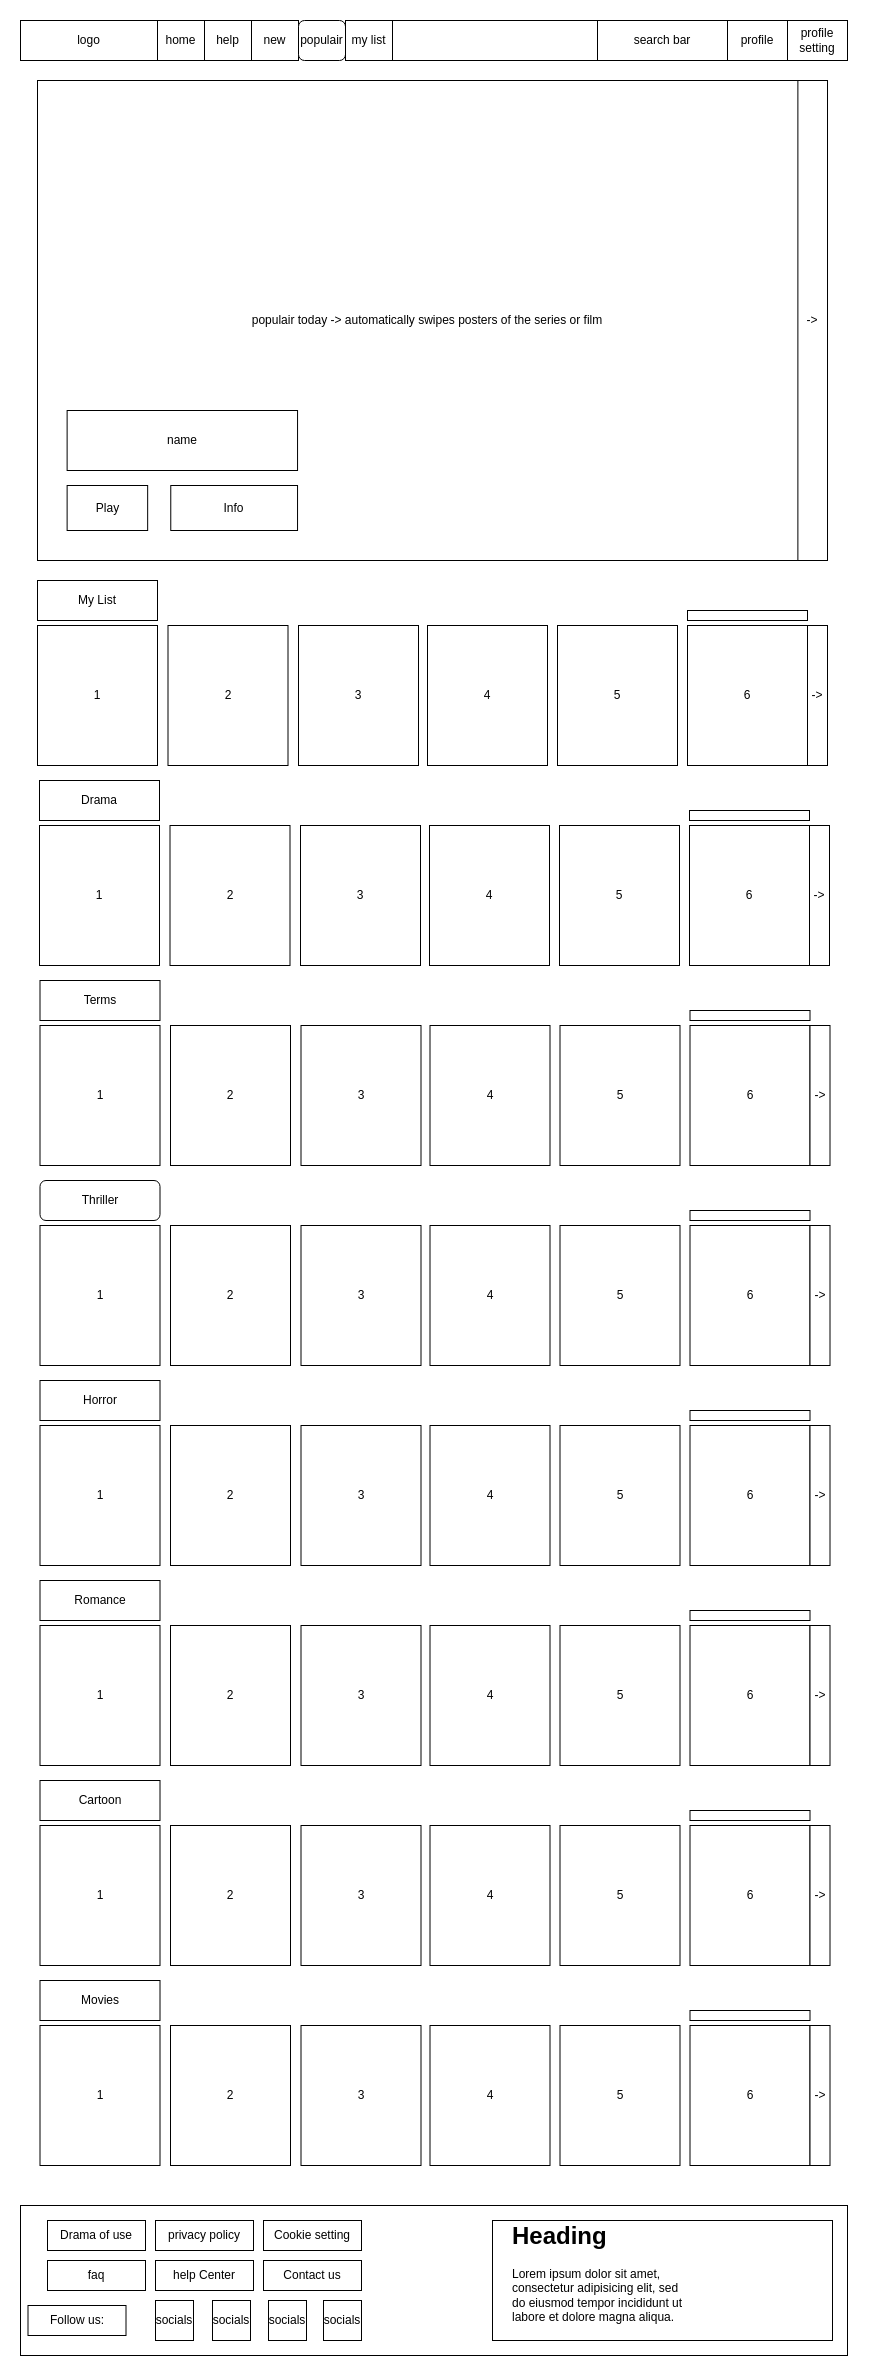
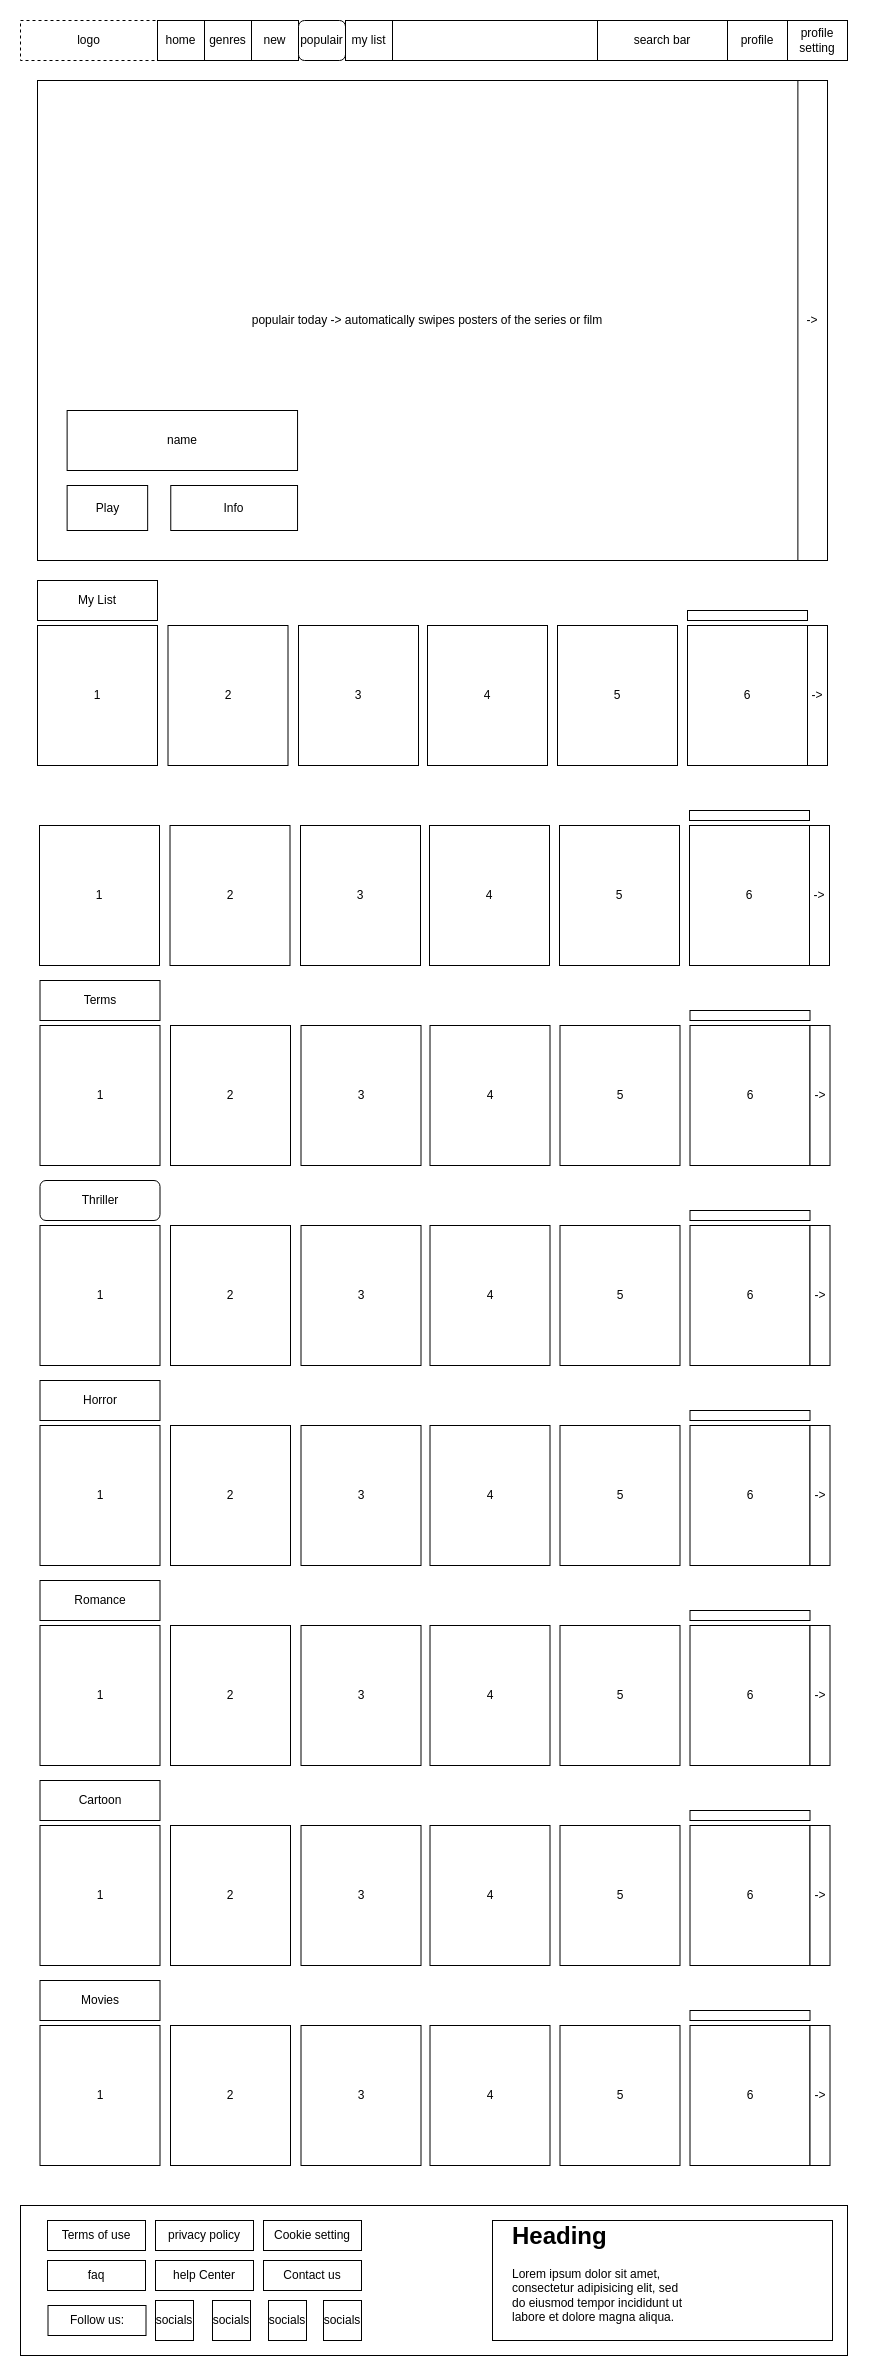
(89, 41) -> (89, 41)
(228, 41) -> (228, 41)
(100, 801) -> none
(97, 2236) -> (97, 2236)
(77, 2321) -> (97, 2321)
